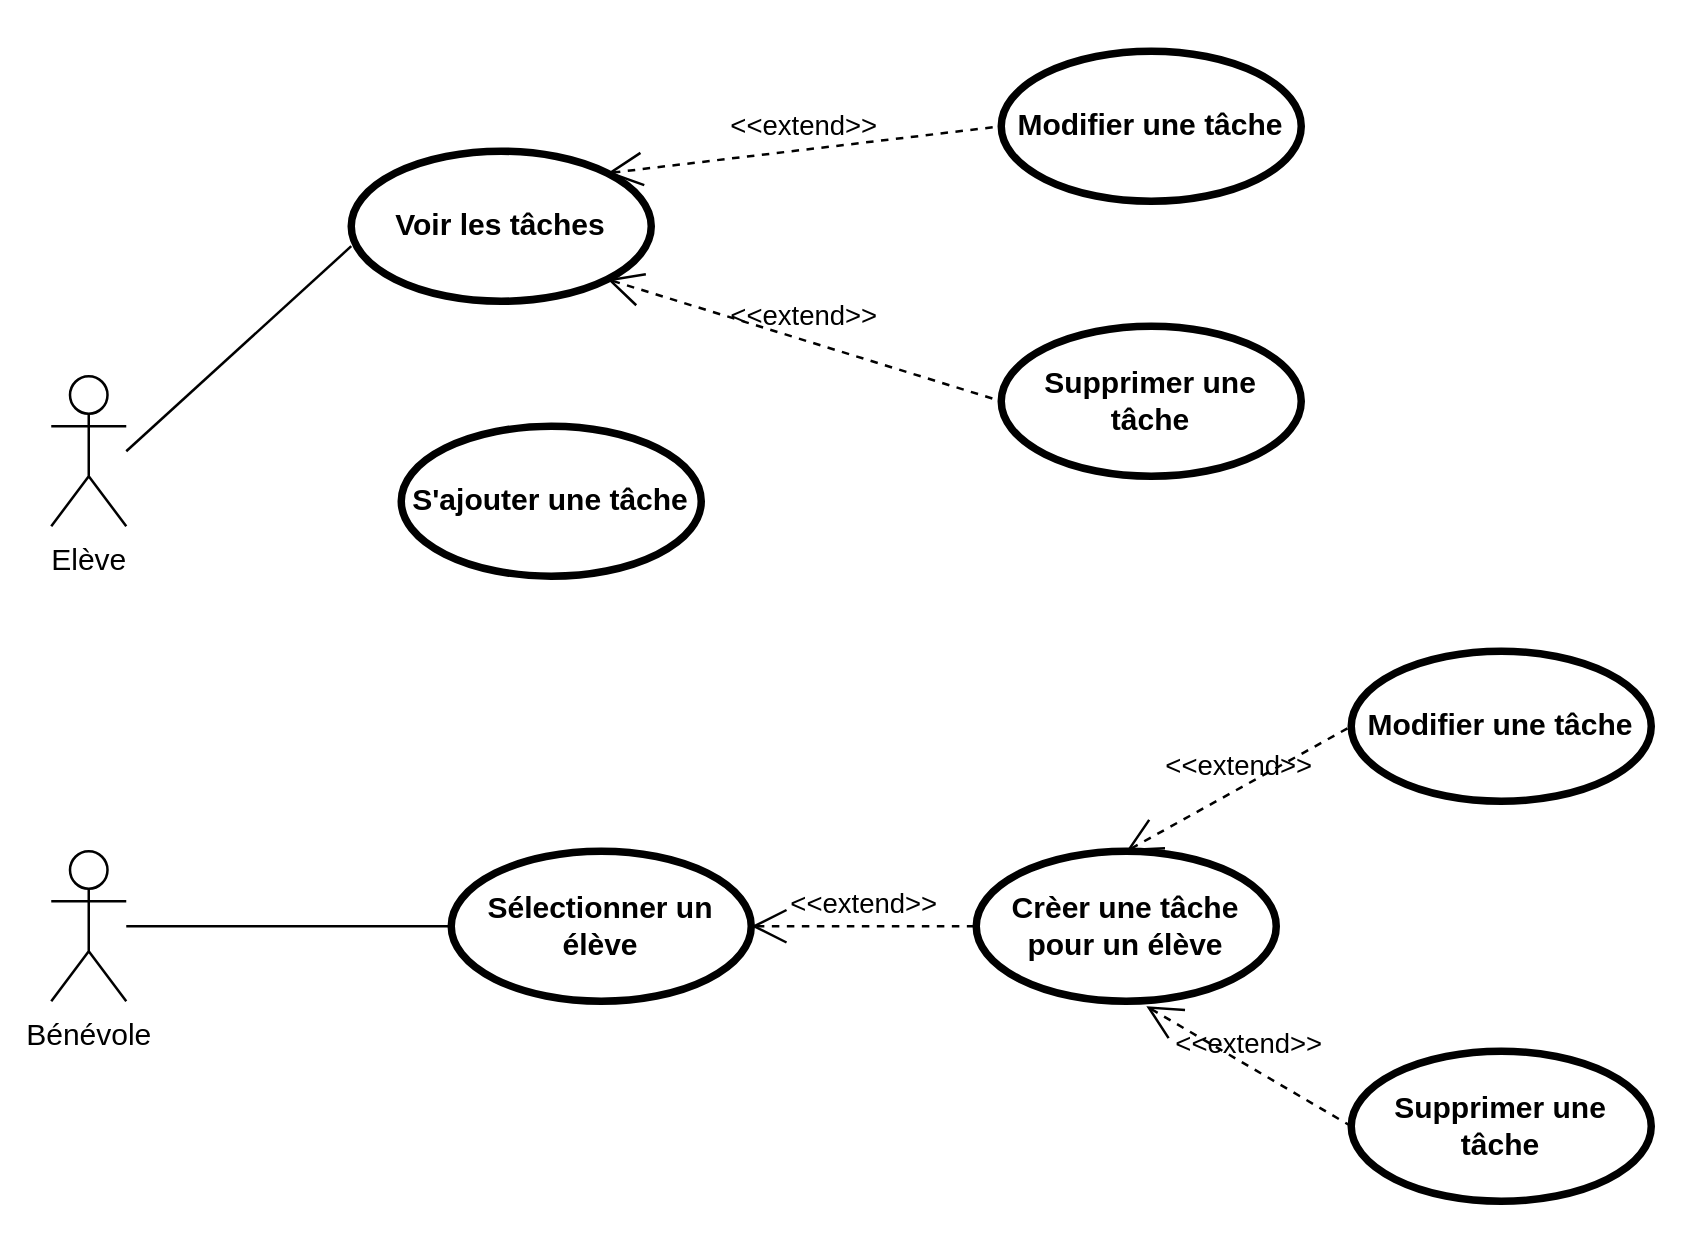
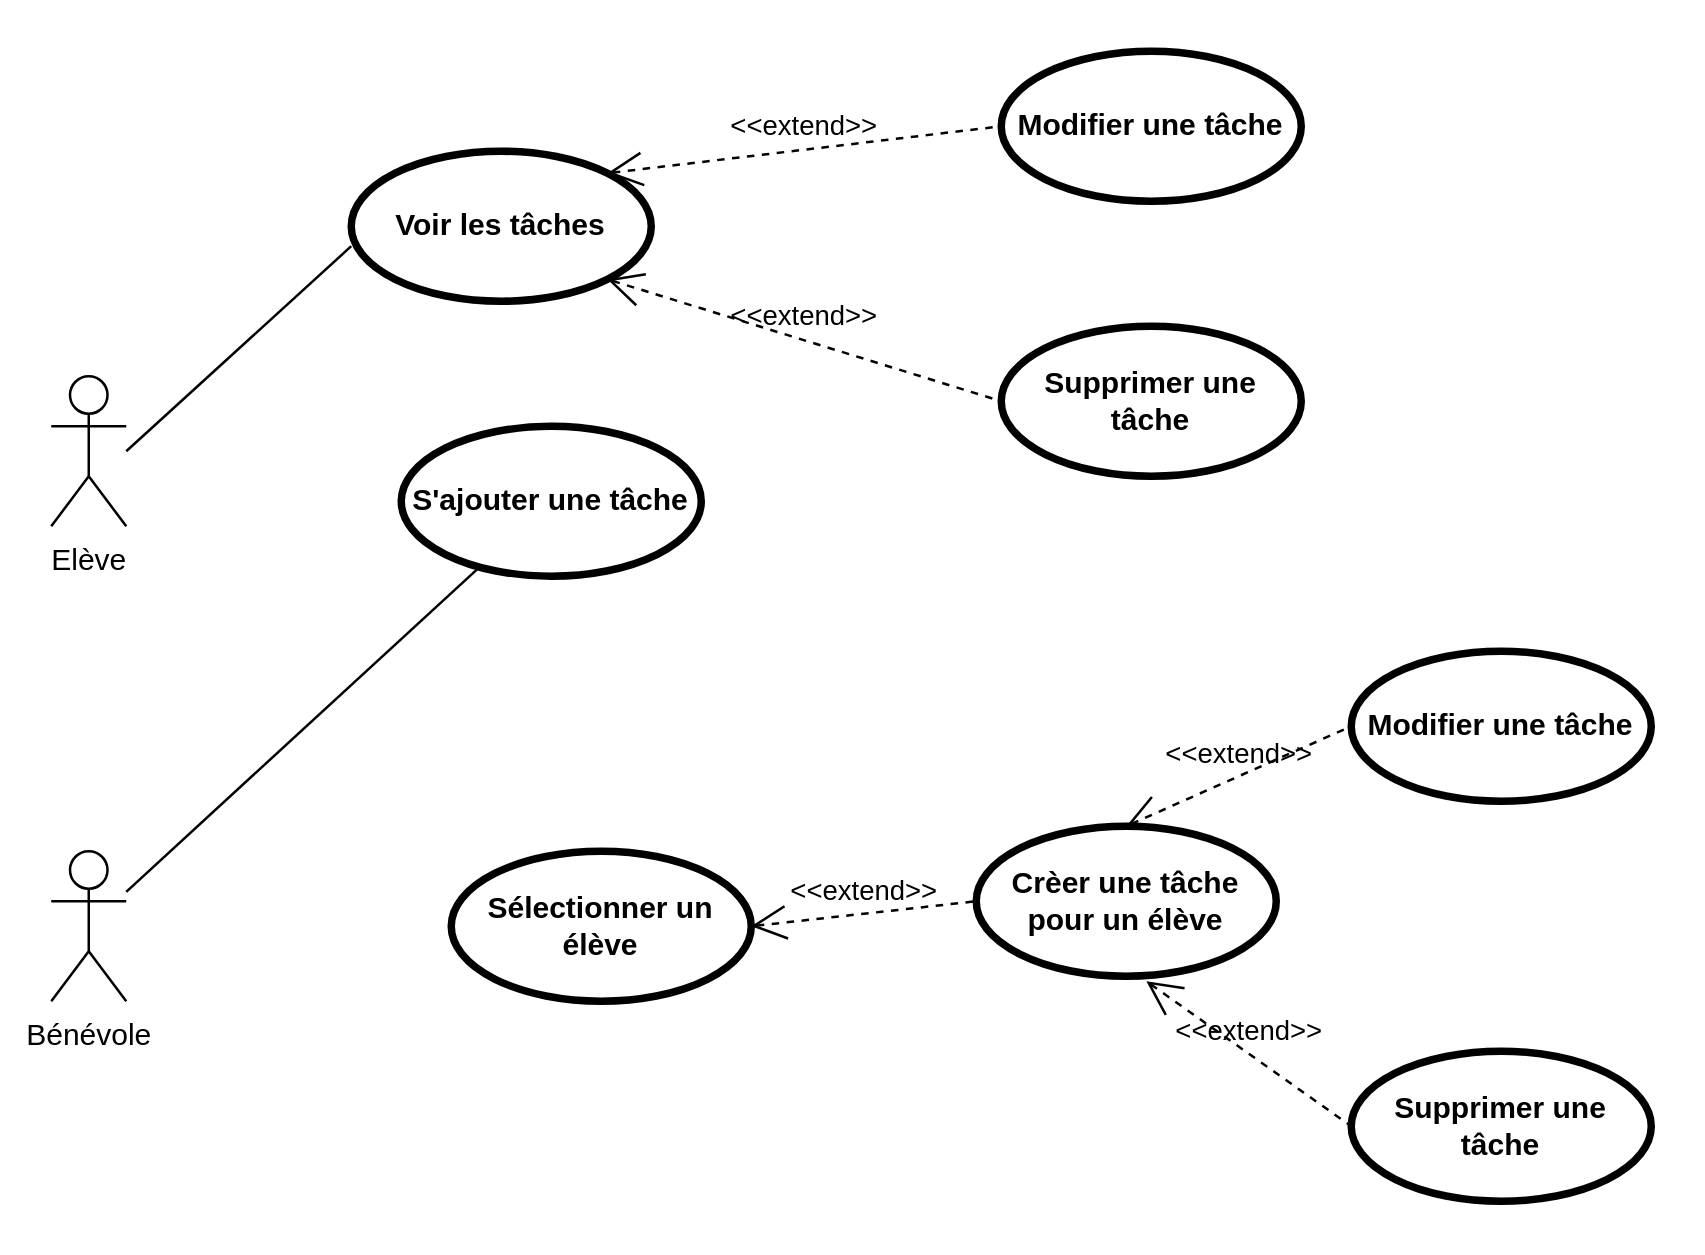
(287, 926) -> (302, 730)
(1126, 926) -> (1126, 901)
